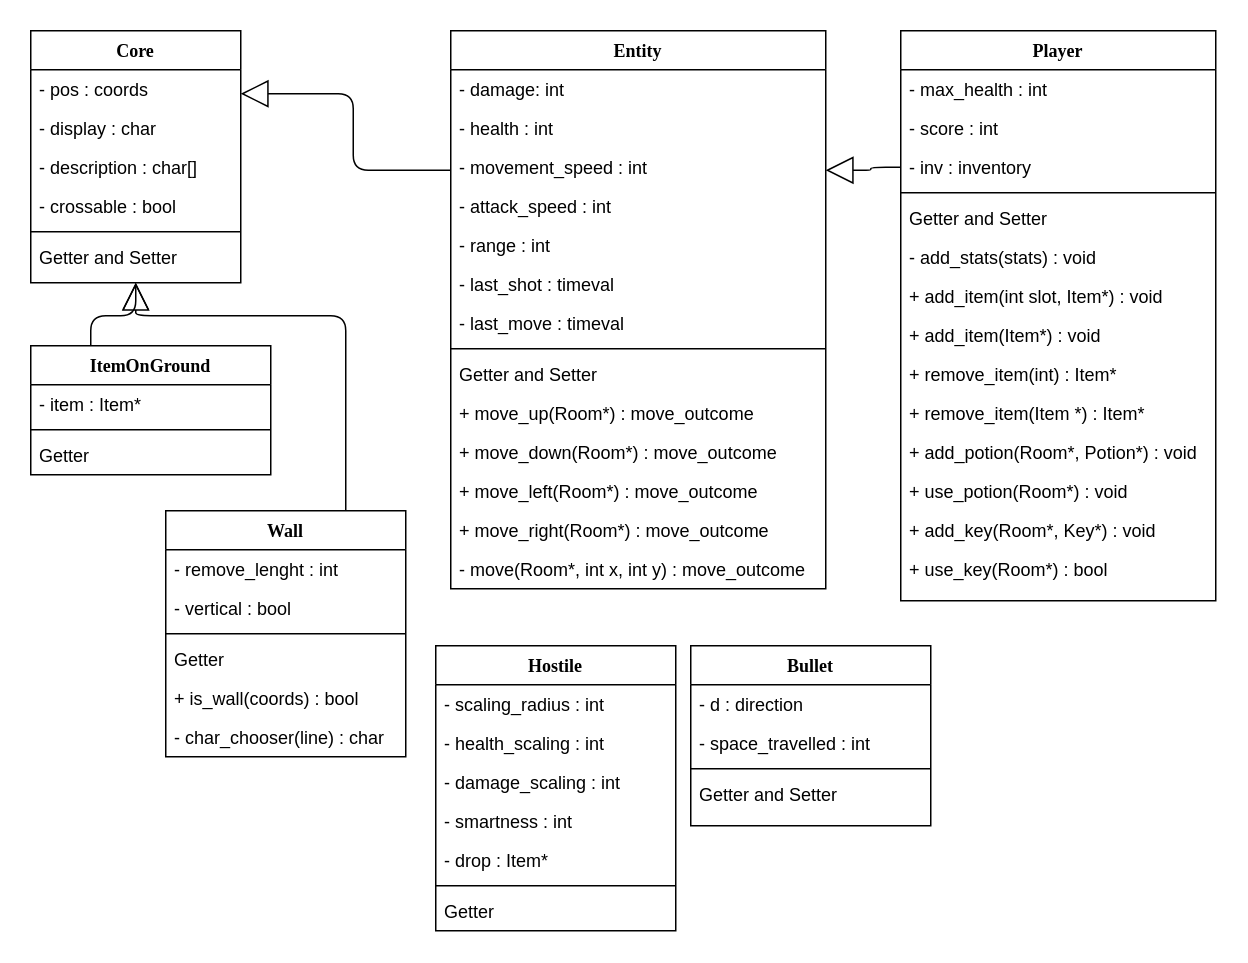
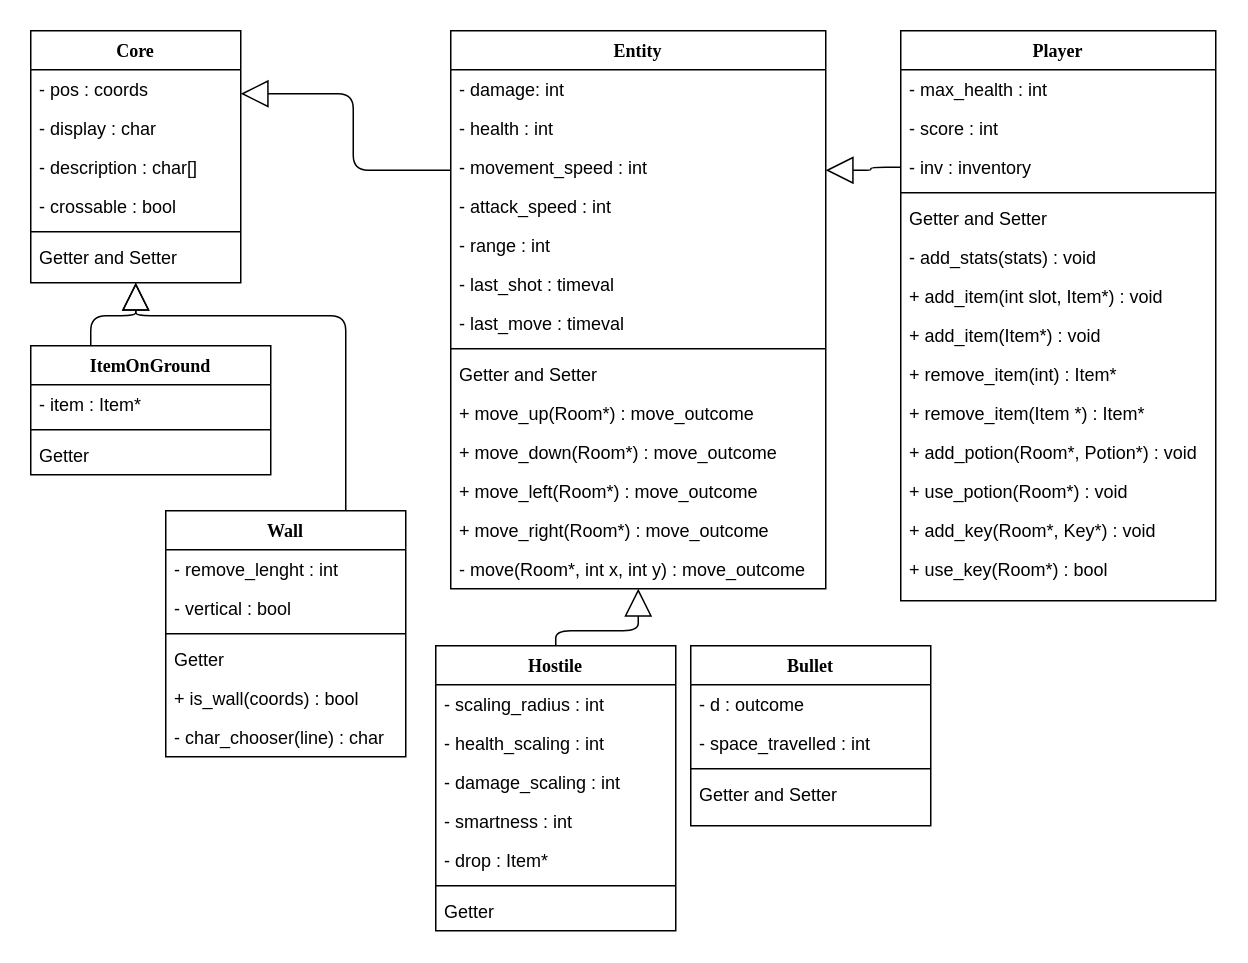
(136, 304) -> (128, 315)
none -> (597, 631)
(761, 705) -> (755, 705)
